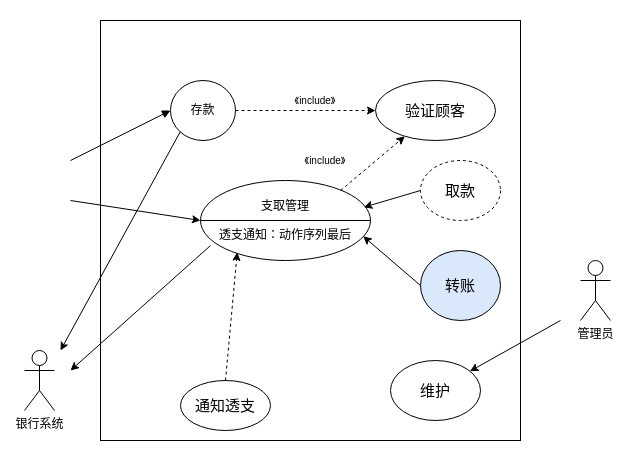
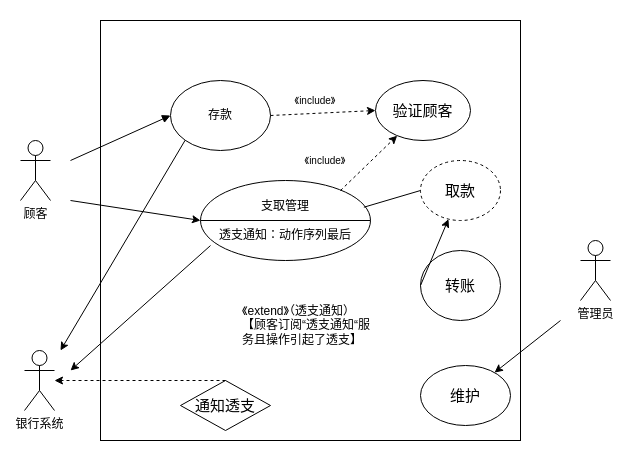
(203, 111) -> (221, 116)
(436, 111) -> (423, 111)
none -> (36, 171)
(372, 205) -> (369, 206)
(395, 263) -> (433, 256)
(461, 286) -> (461, 286)
(596, 291) -> (596, 271)
(231, 319) -> (143, 381)
none -> (306, 326)
(436, 391) -> (466, 396)
(226, 406) -> (226, 406)
